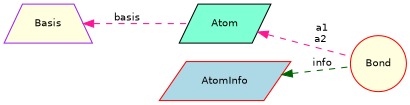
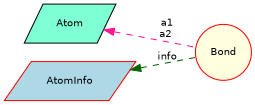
(48, 24) -> none
